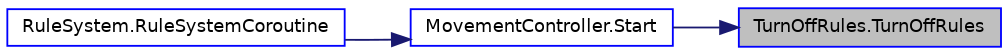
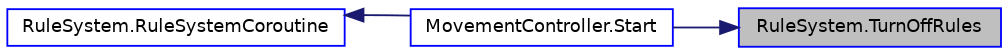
(870, 28) -> (870, 28)
(368, 40) -> (387, 15)
